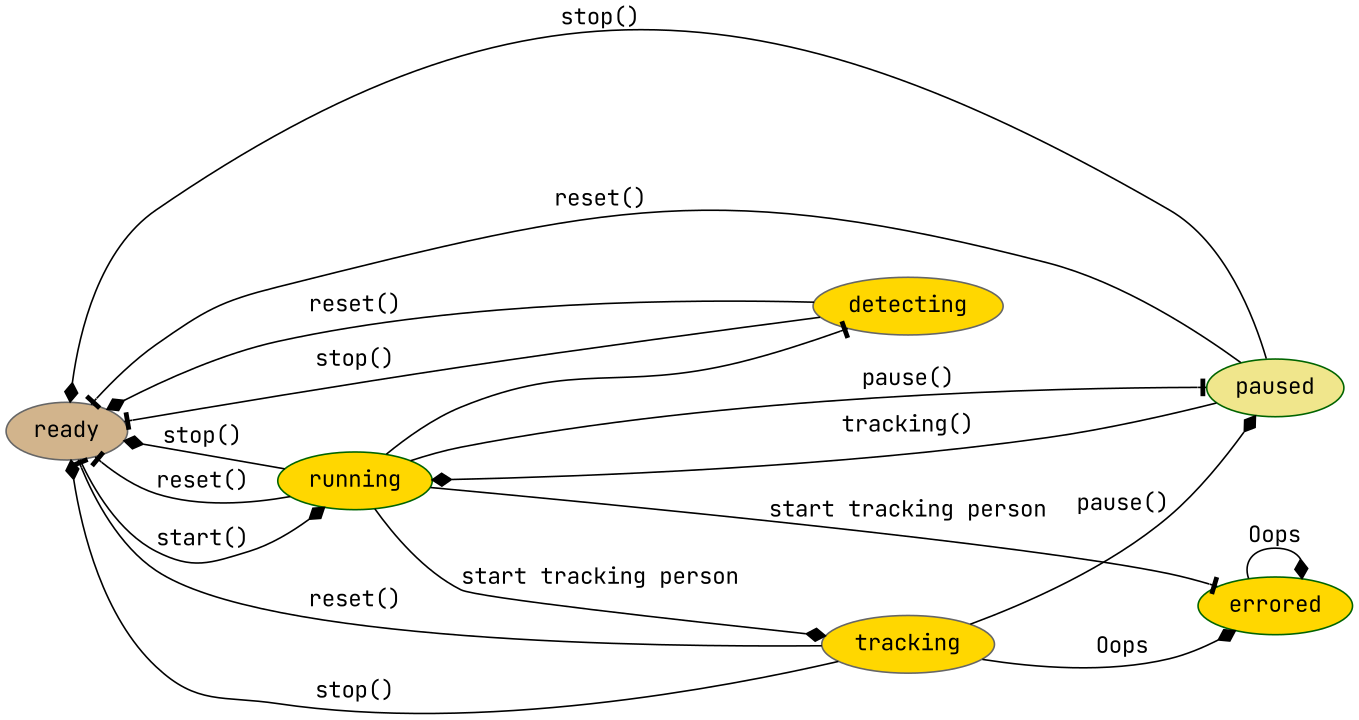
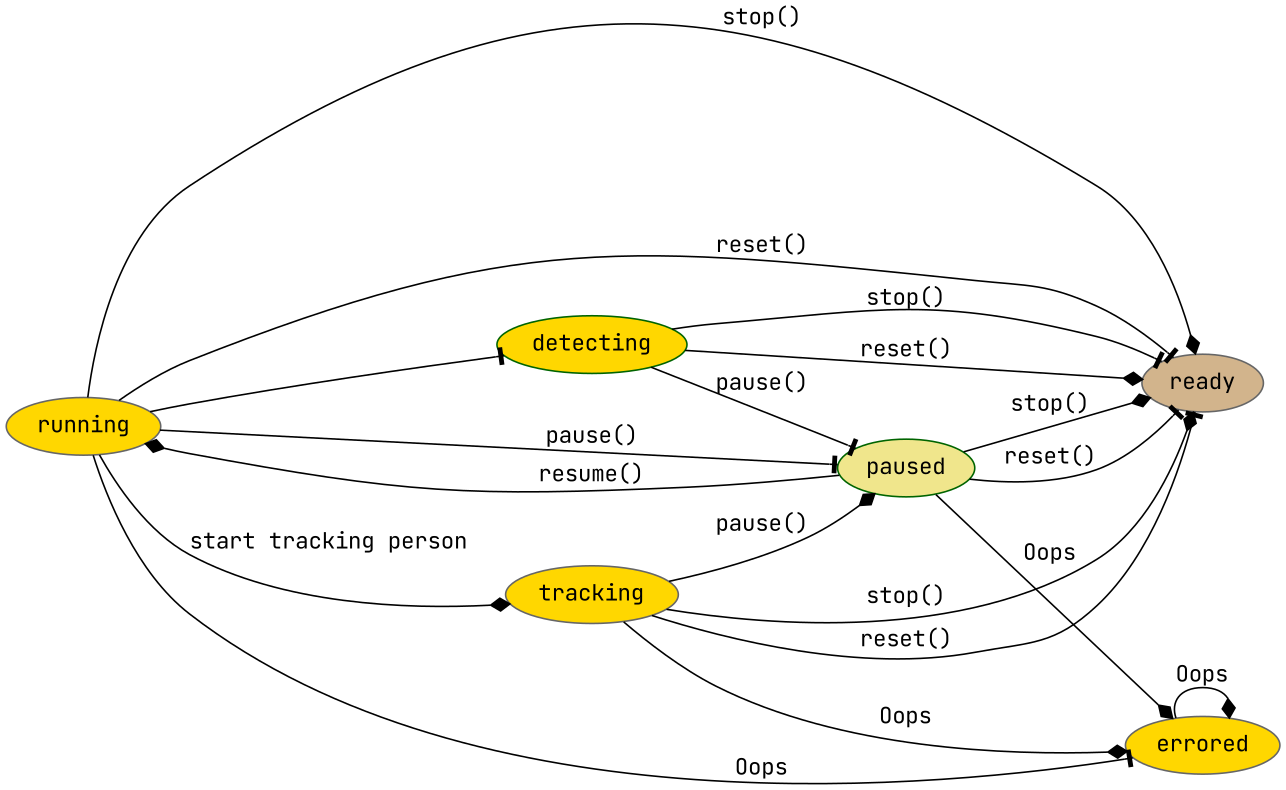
(908, 306) -> (592, 345)
none -> (750, 406)
(908, 426) -> (592, 475)
(355, 481) -> (83, 426)
(908, 510) -> (762, 769)
(176, 559) -> none
none -> (1047, 600)
(1275, 606) -> (1203, 745)
